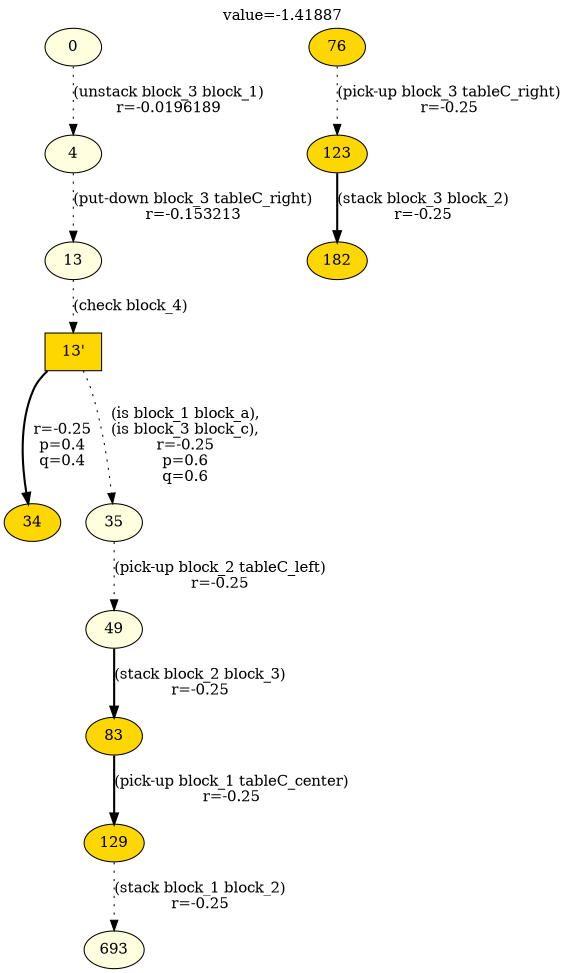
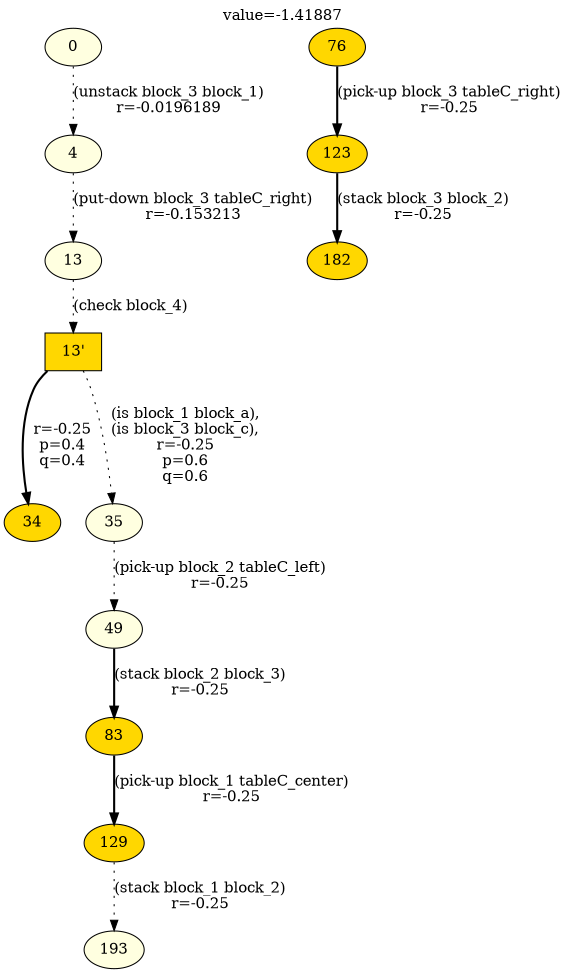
(337, 95) -> (337, 95)
(114, 950) -> (114, 950)
